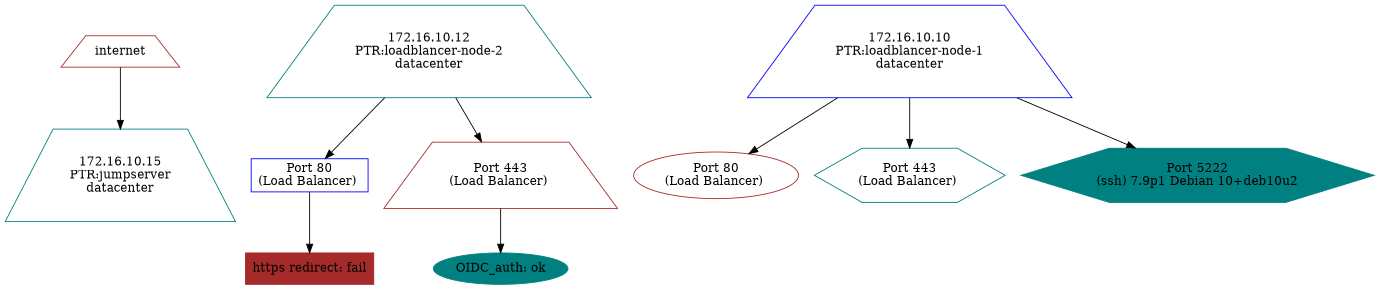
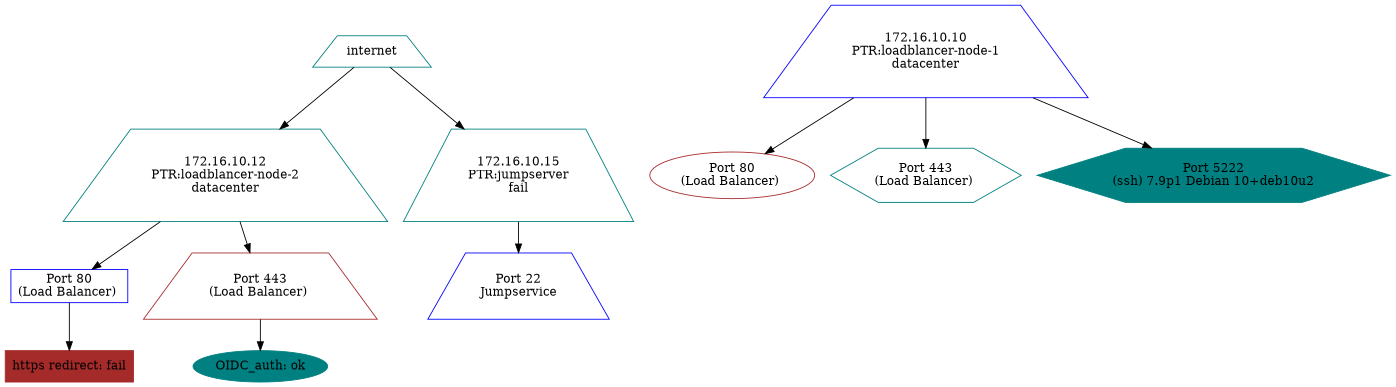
(120, 51) -> (372, 51)
none -> (320, 95)
(120, 175) -> (519, 175)
none -> (519, 286)
